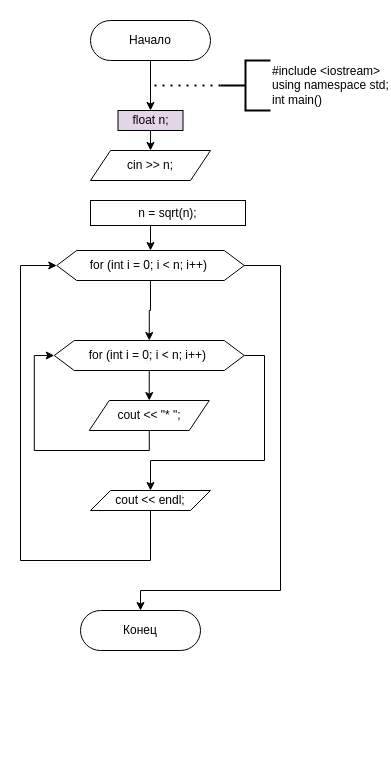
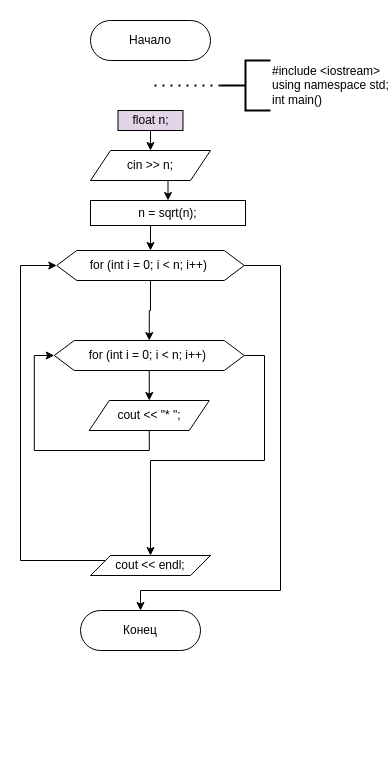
(151, 82) -> none
none -> (168, 186)
(151, 501) -> (151, 566)
